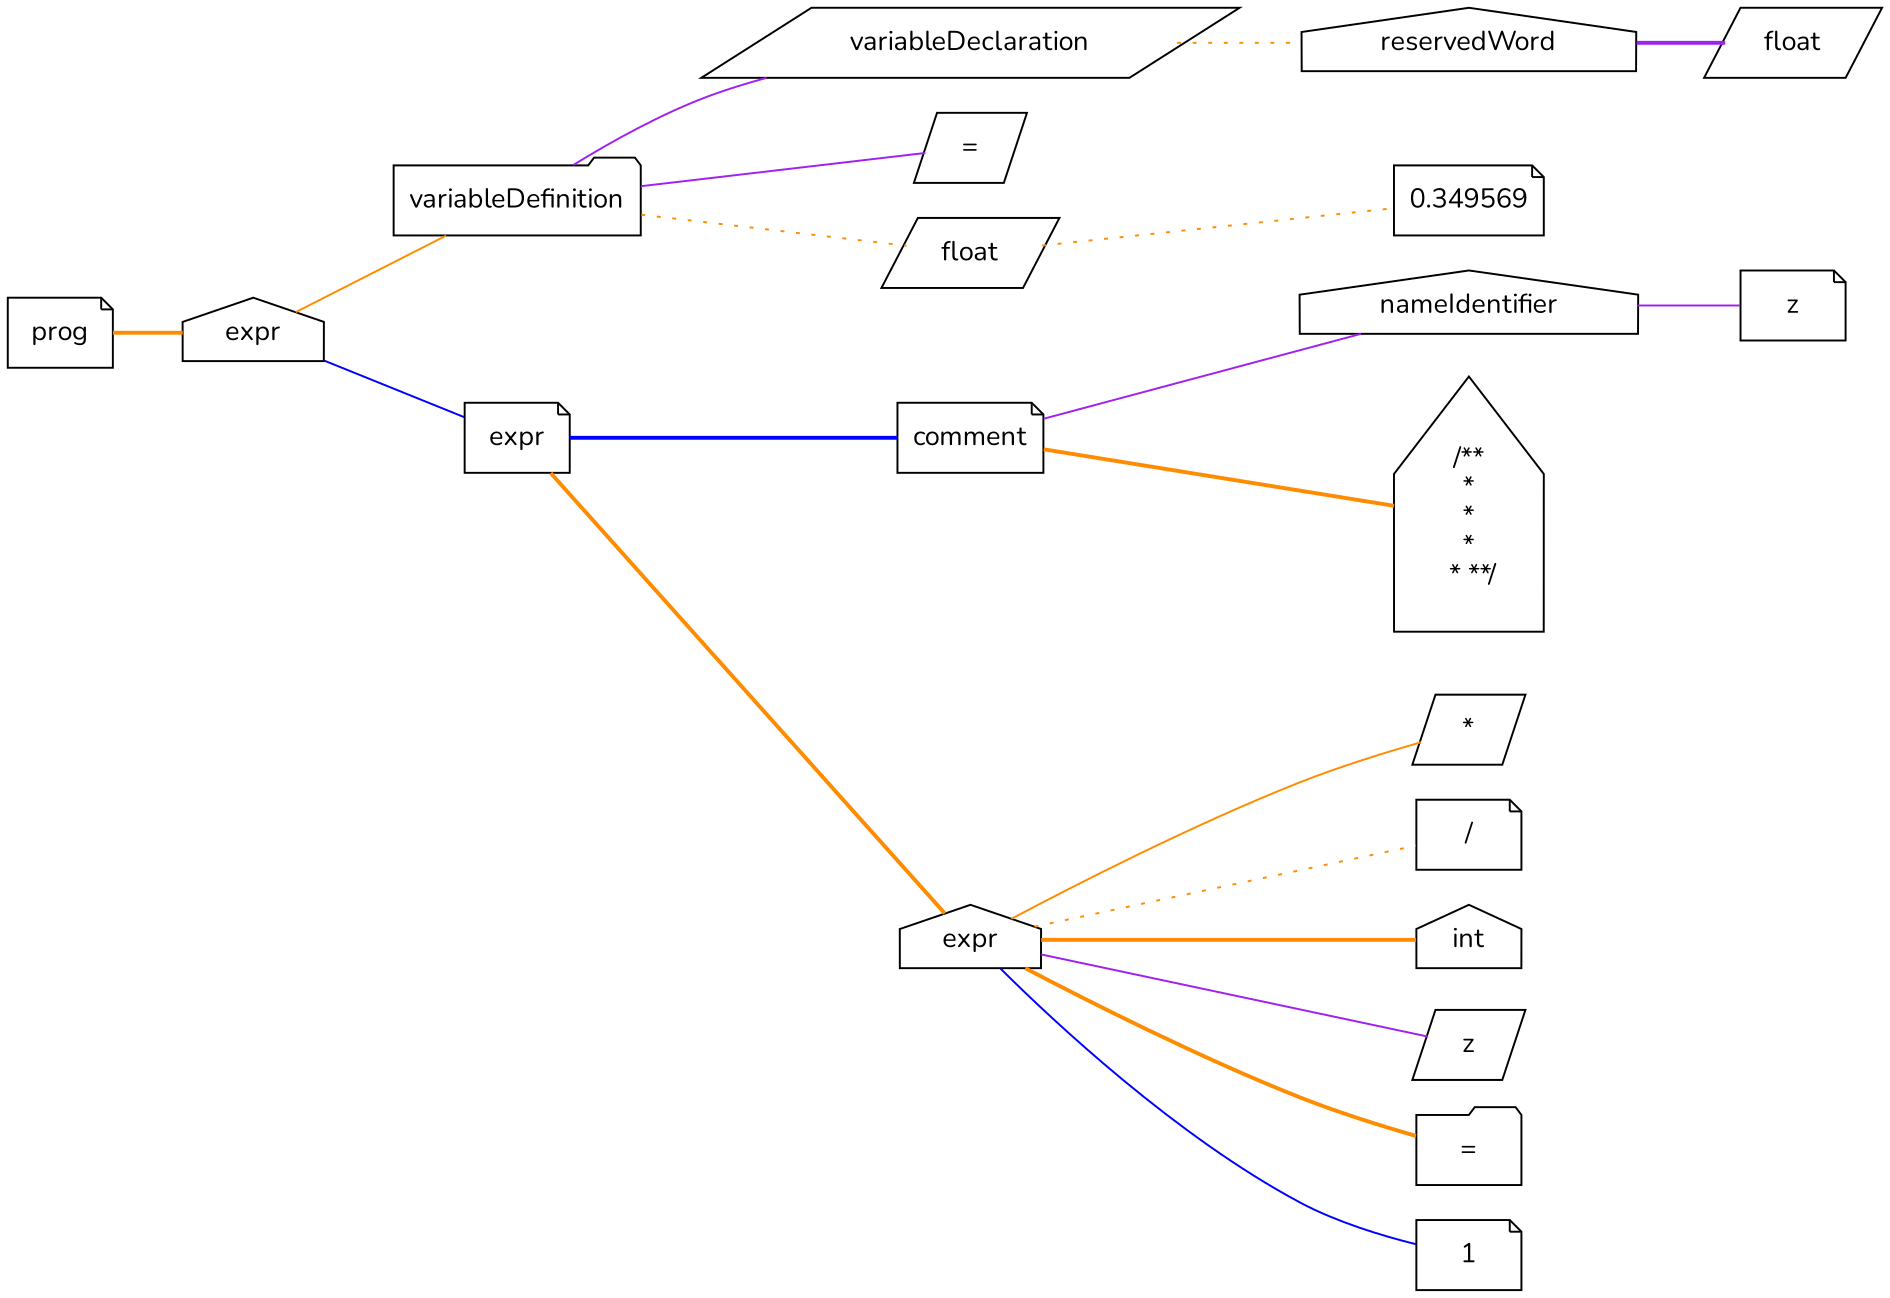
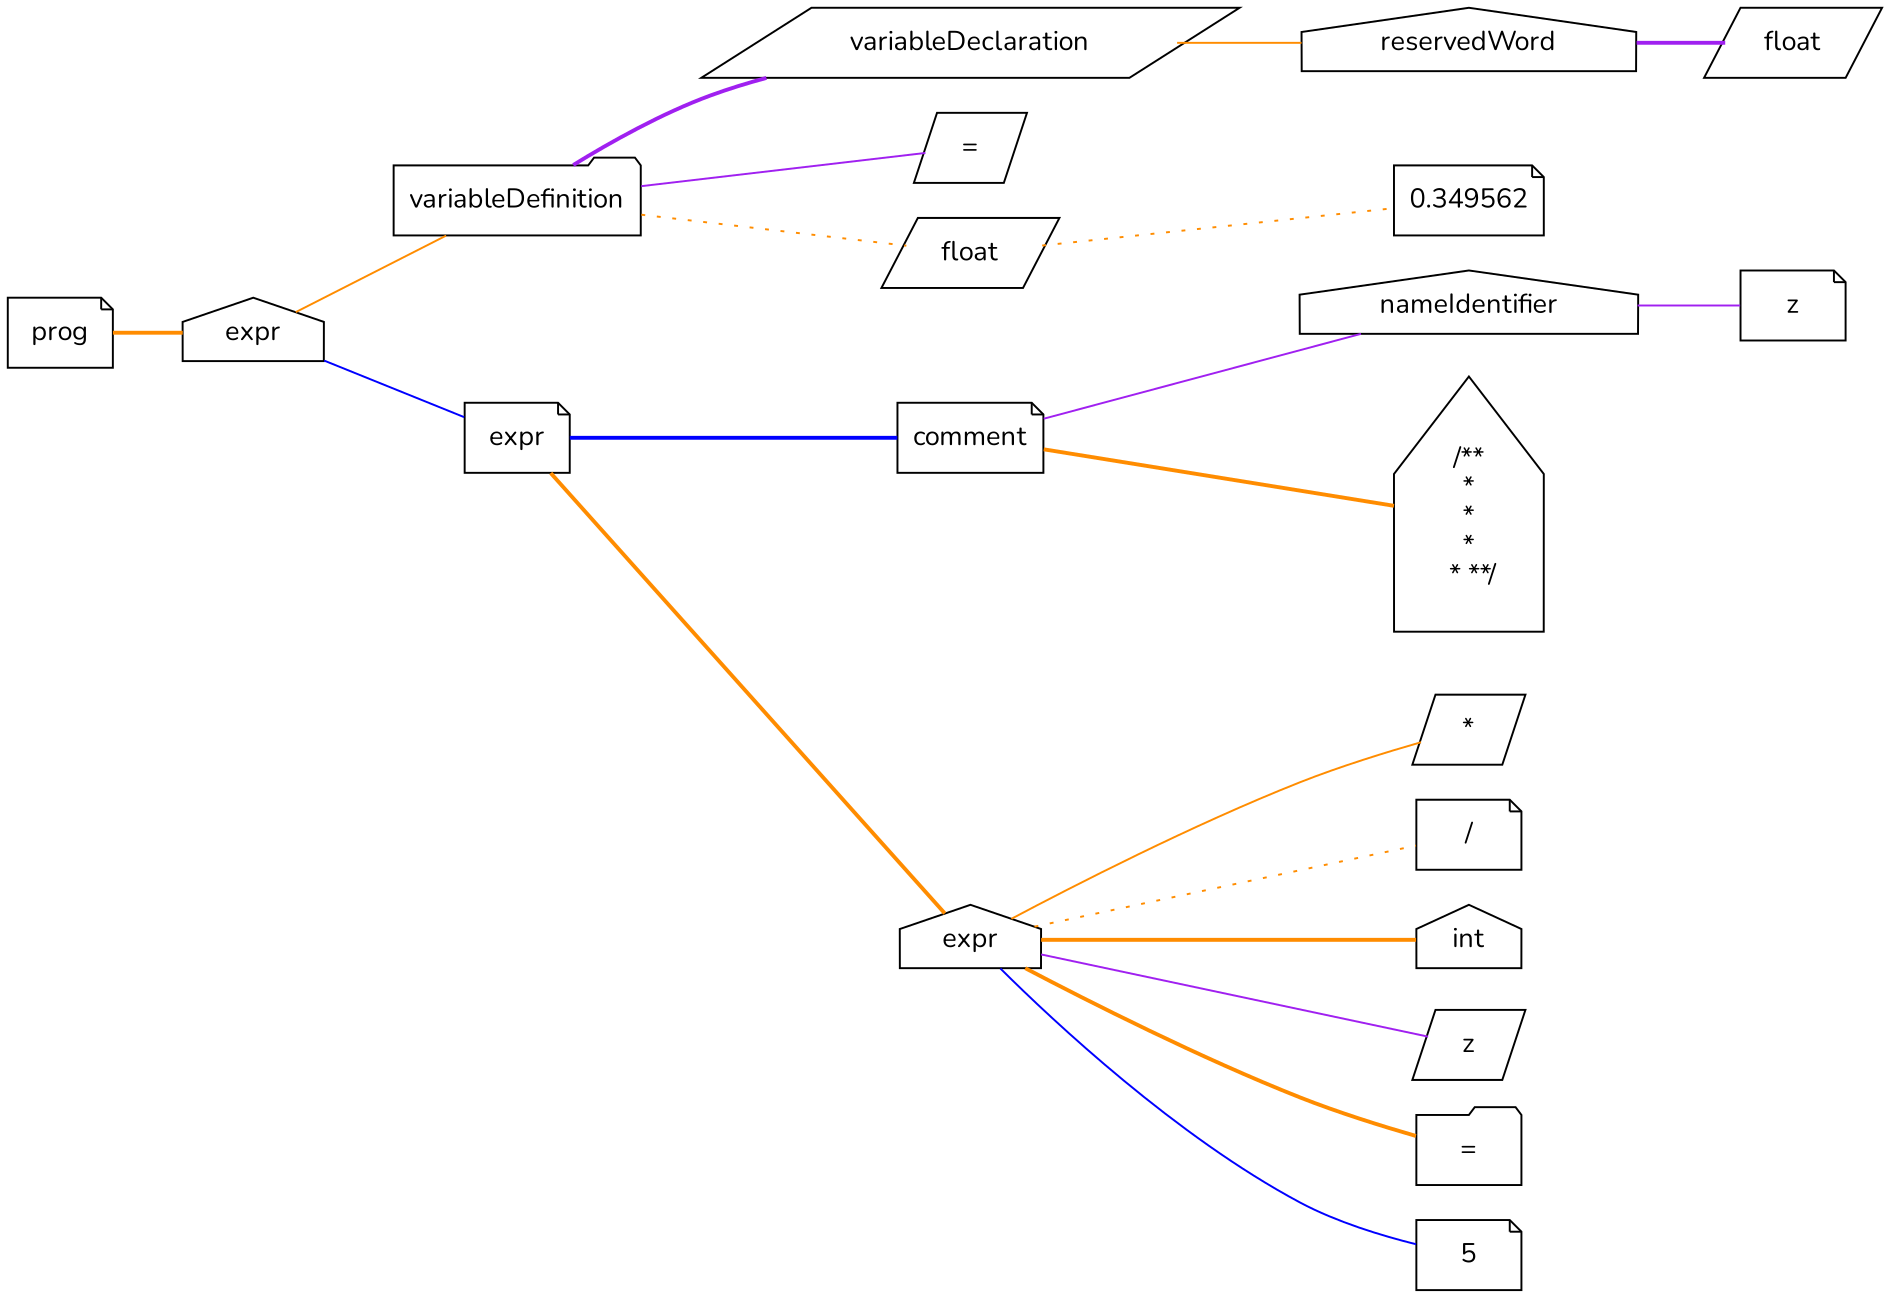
(1239, 43) -> (1239, 43)
(667, 114) -> (667, 114)
(1469, 200) -> (1469, 200)
(1469, 1255) -> (1469, 1255)
